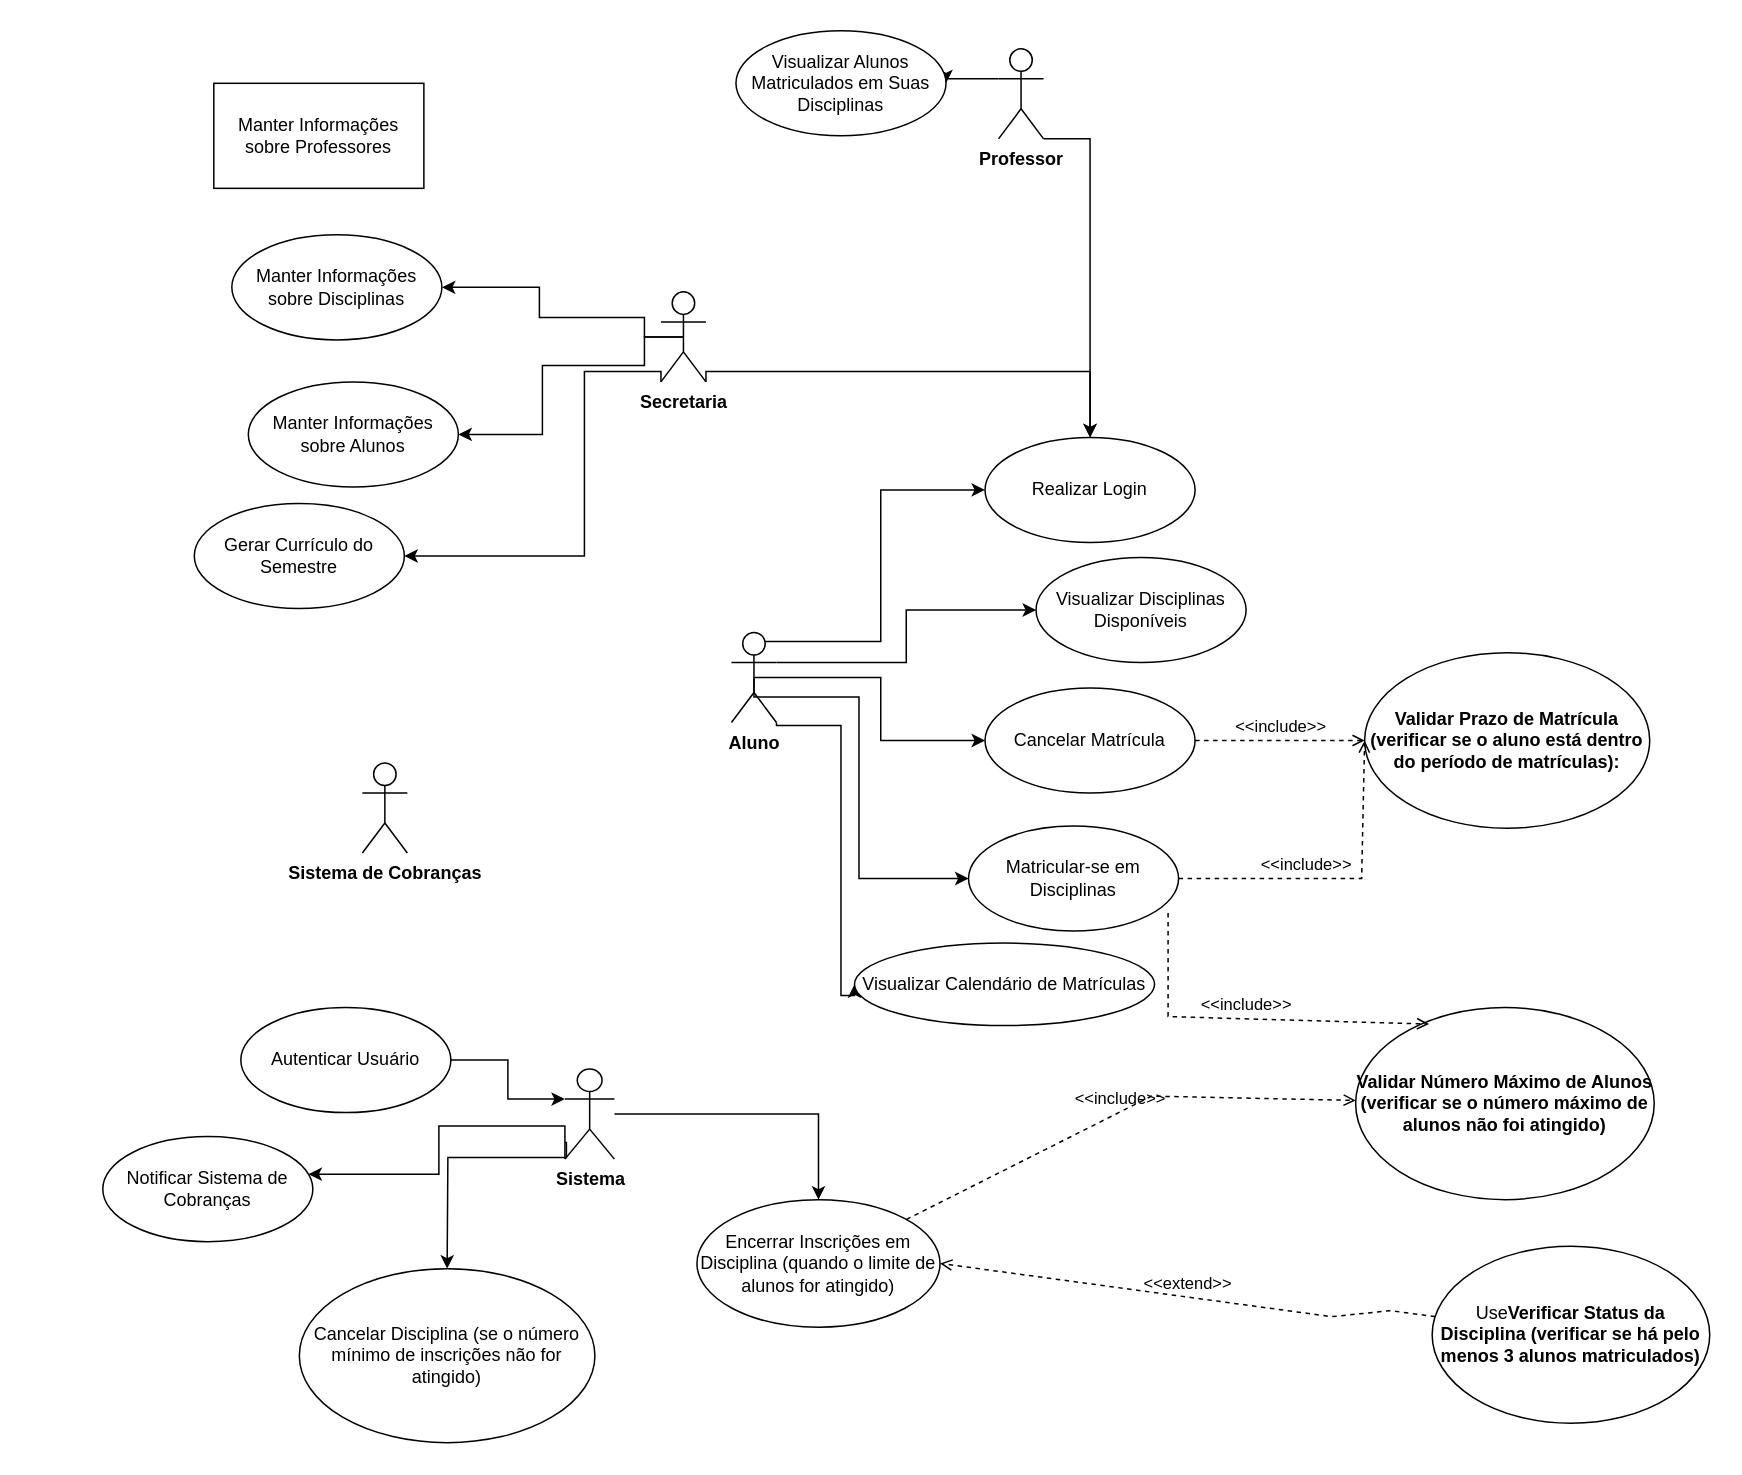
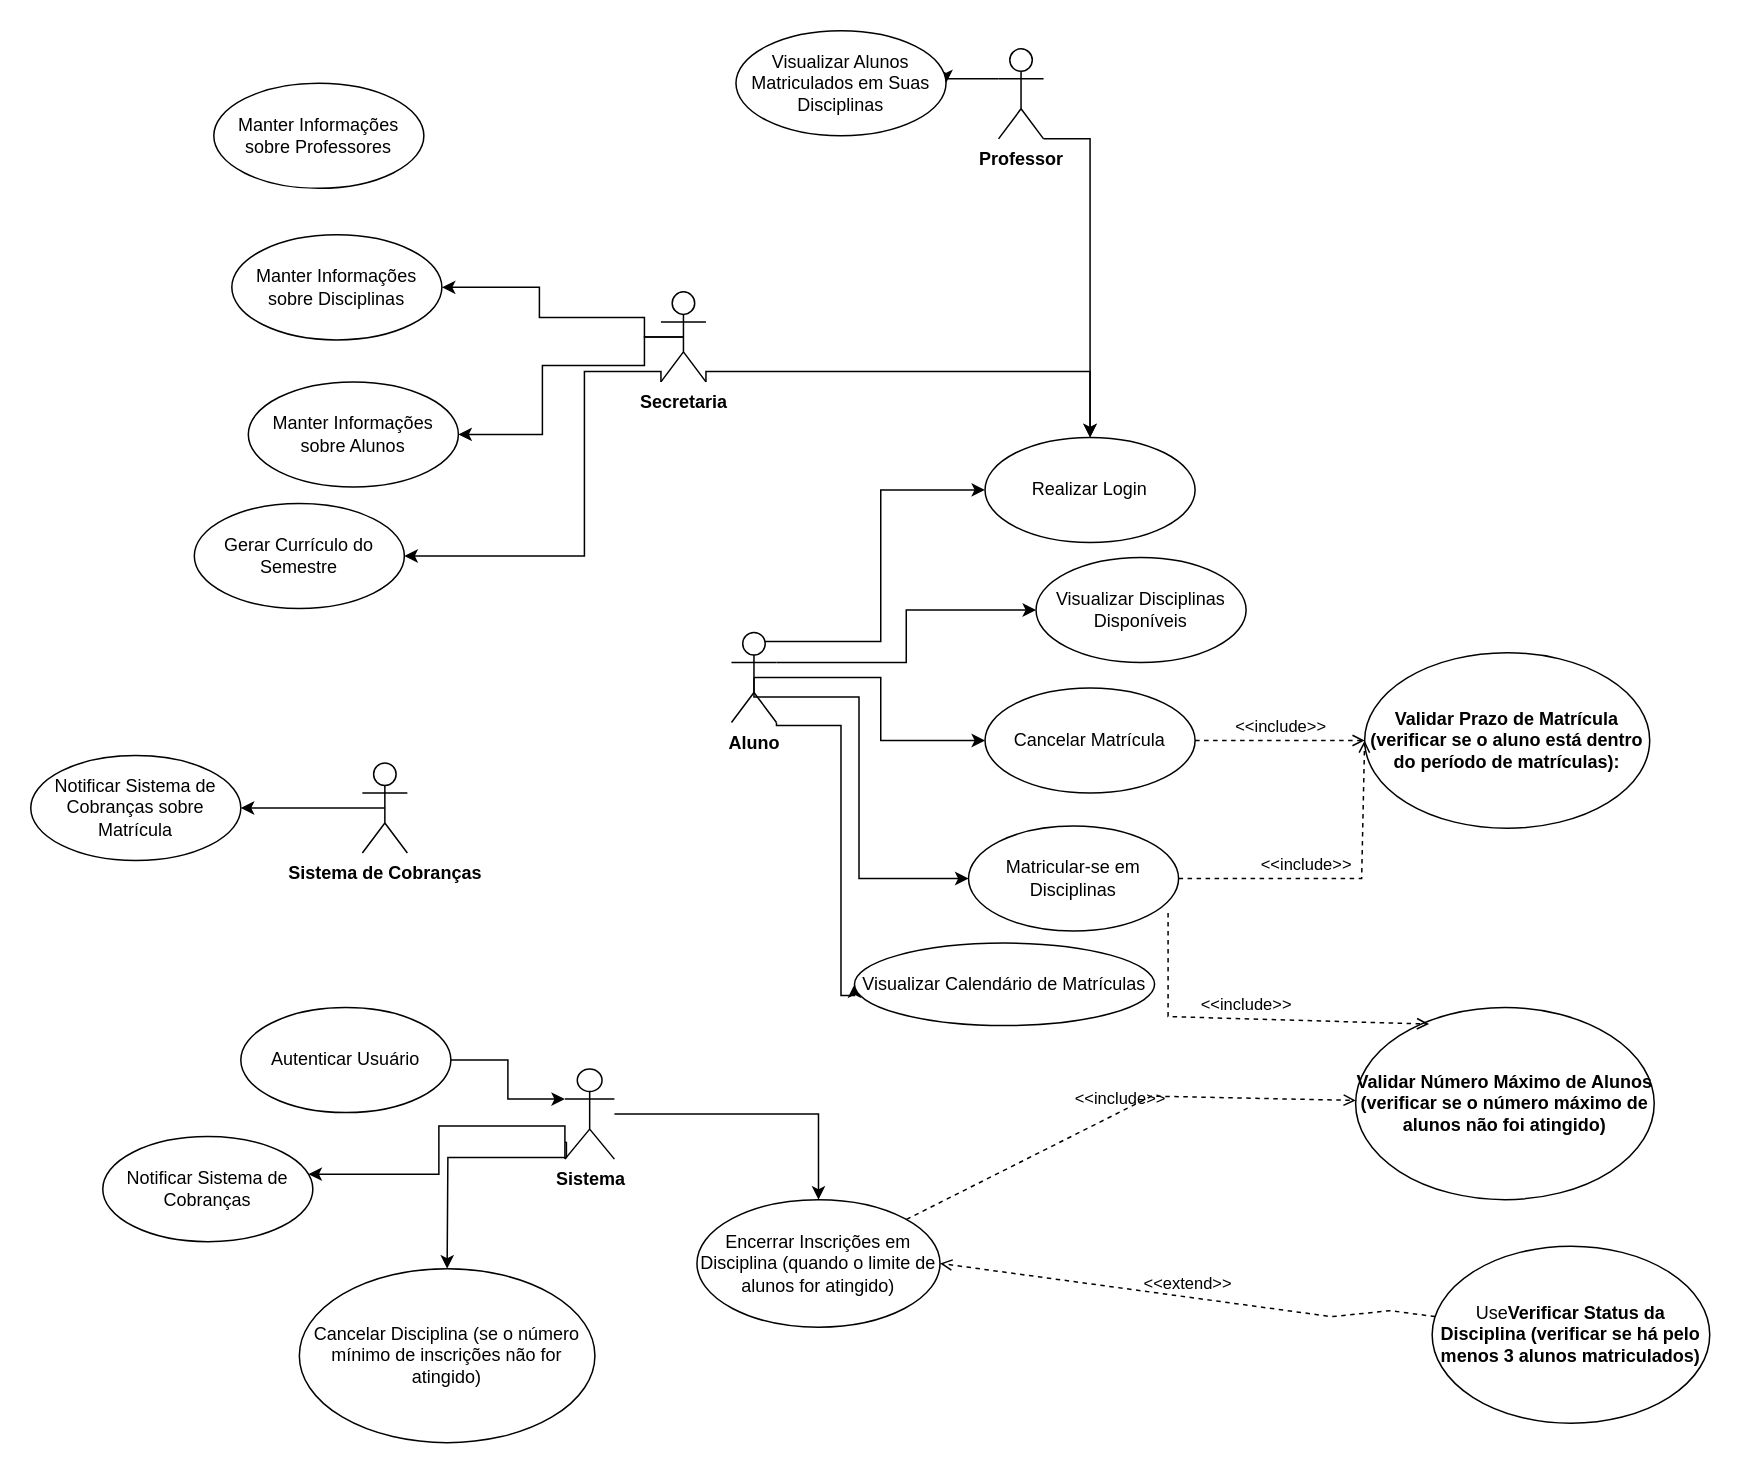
(319, 136) -> (319, 136)
none -> (136, 808)
none -> (316, 808)
